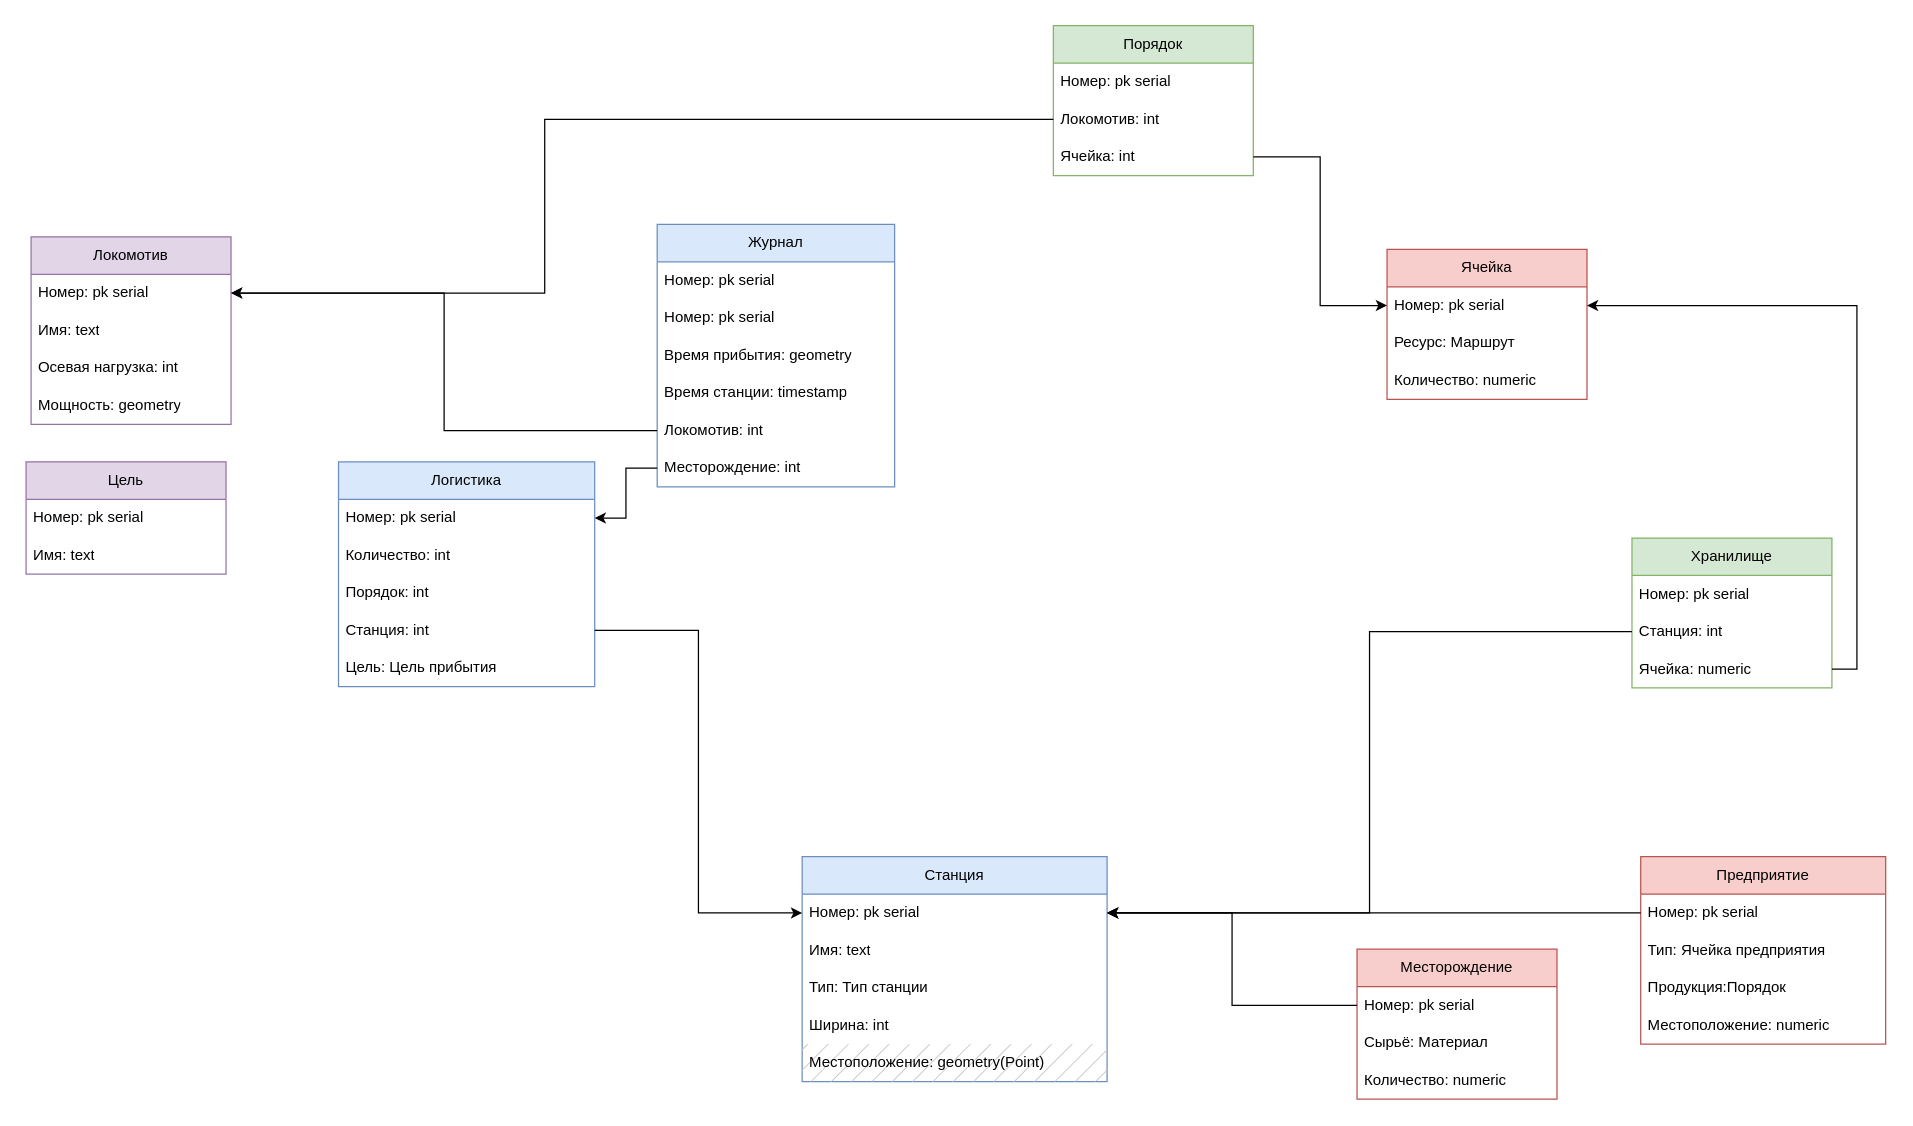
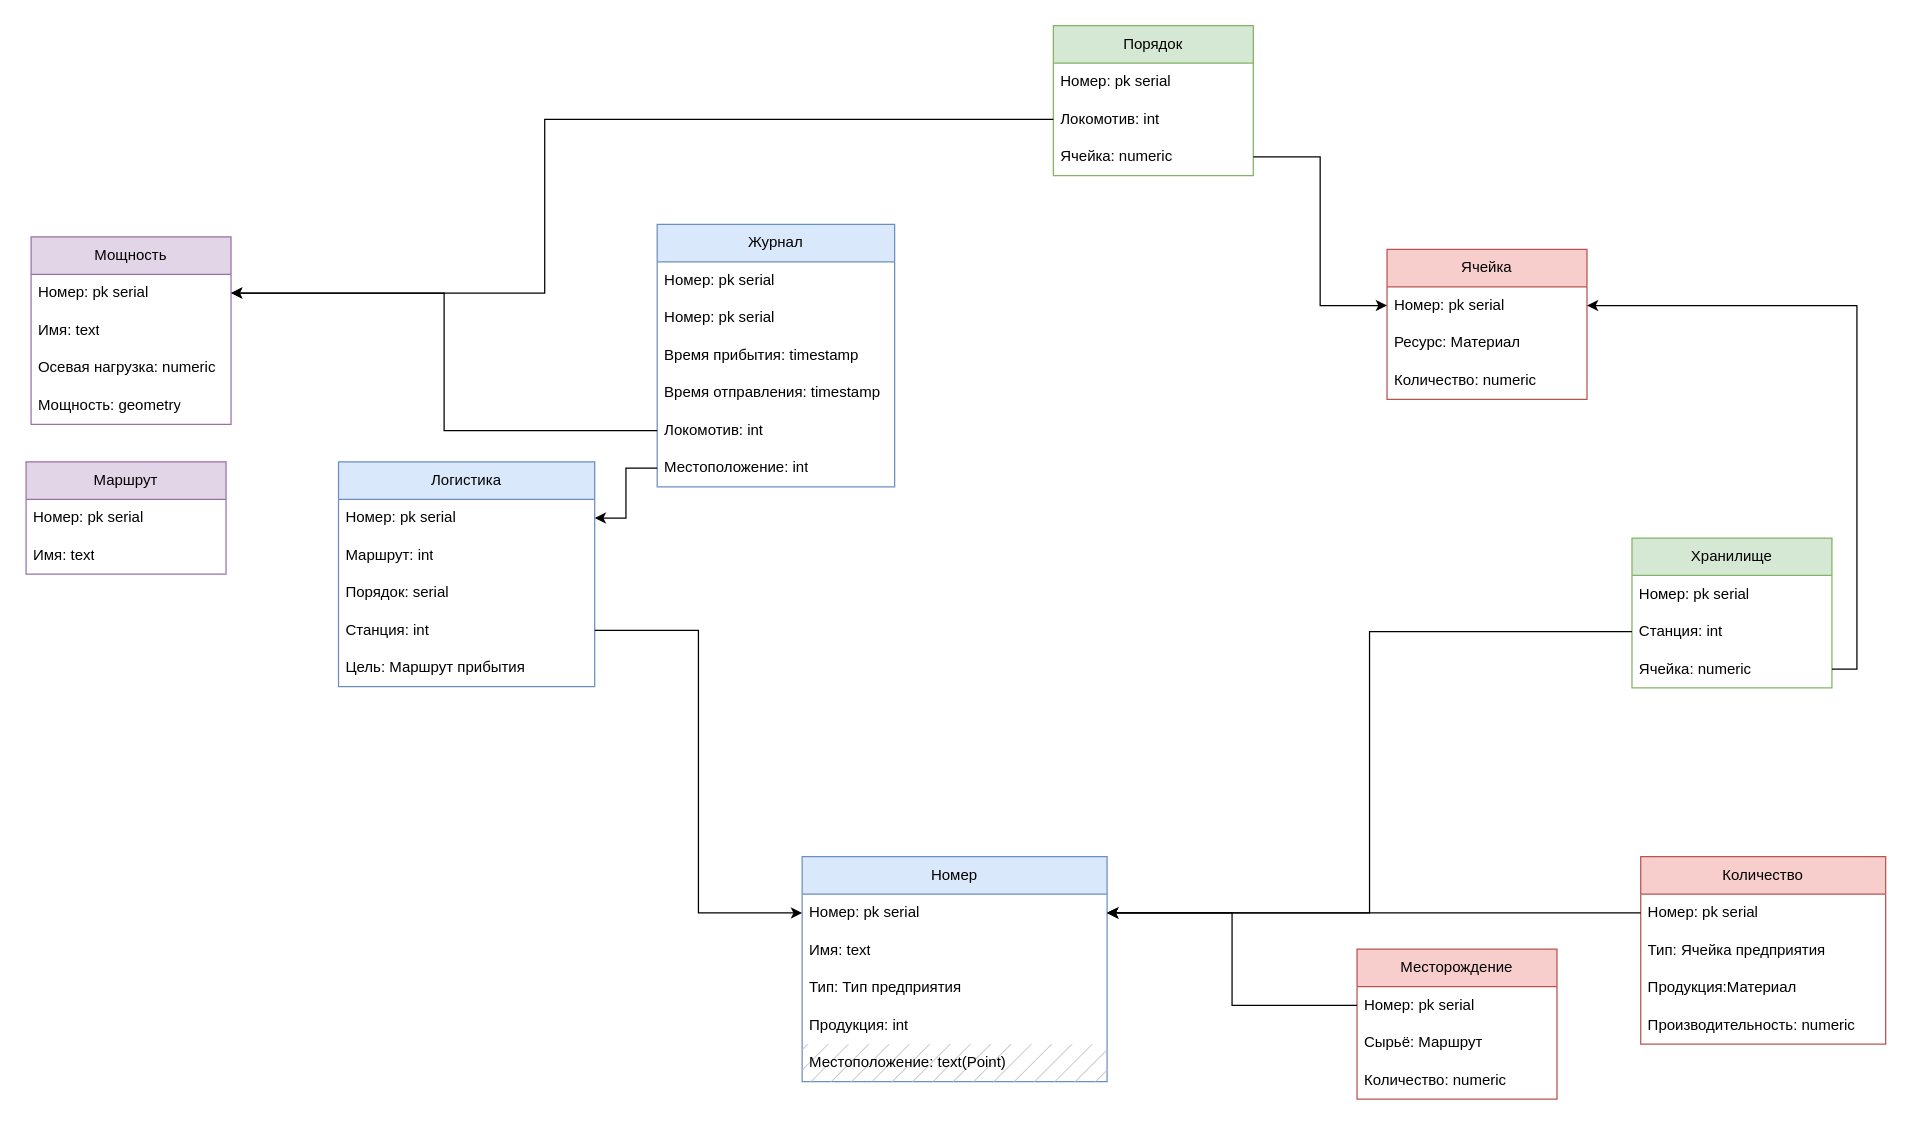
(1101, 157) -> (1118, 157)
(131, 256) -> (131, 256)
(1453, 343) -> (1458, 343)
(759, 356) -> (762, 356)
(114, 368) -> (131, 368)
(757, 393) -> (774, 393)
(734, 468) -> (738, 468)
(126, 481) -> (126, 481)
(403, 556) -> (390, 556)
(390, 593) -> (401, 593)
(420, 668) -> (432, 668)
(954, 876) -> (954, 876)
(1763, 876) -> (1763, 876)
(871, 988) -> (888, 988)
(1718, 988) -> (1722, 988)
(850, 1026) -> (862, 1026)
(1739, 1026) -> (1756, 1026)
(1423, 1043) -> (1419, 1043)
(934, 1063) -> (917, 1063)
